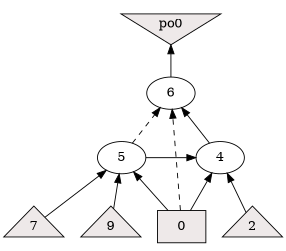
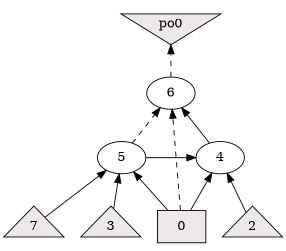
(171, 65) -> (171, 65)
(111, 227) -> (111, 227)
